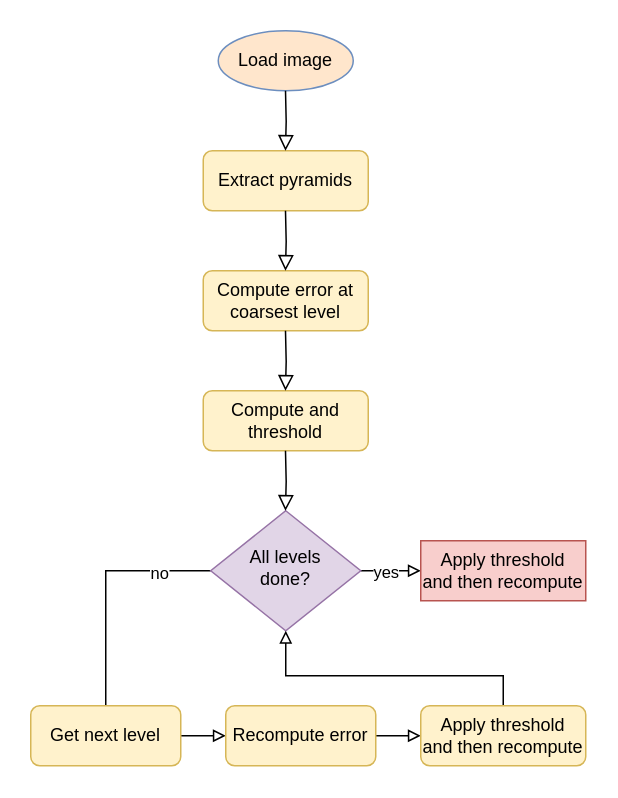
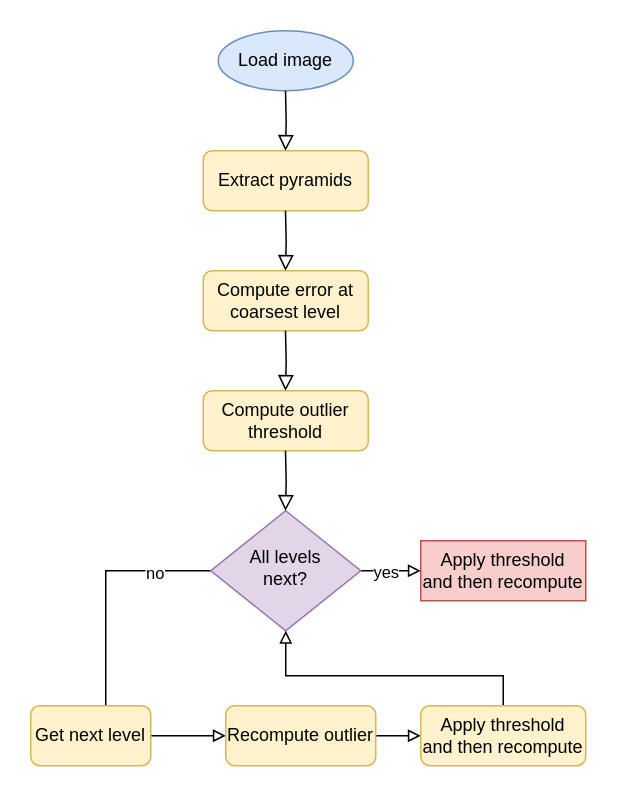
(286, 61) -> (286, 61)
(286, 421) -> (286, 421)
(286, 568) -> (286, 568)
(106, 736) -> (91, 736)
(301, 736) -> (301, 736)
